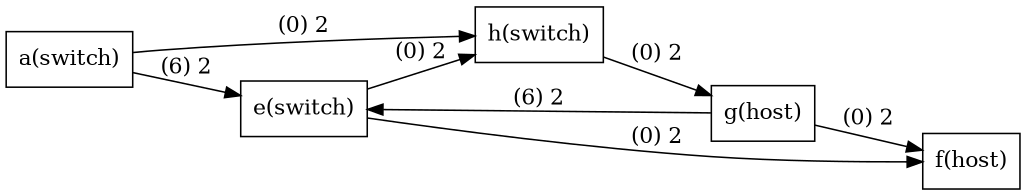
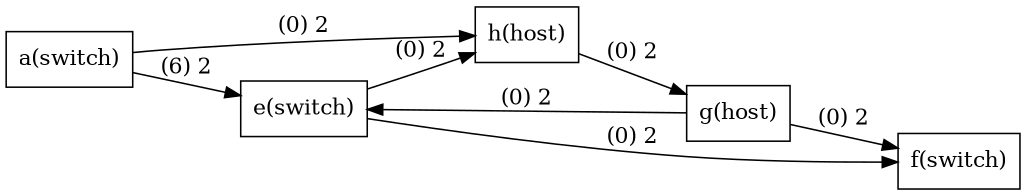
(539, 35) -> (527, 35)
(539, 99) -> (527, 99)
(971, 161) -> (959, 161)
